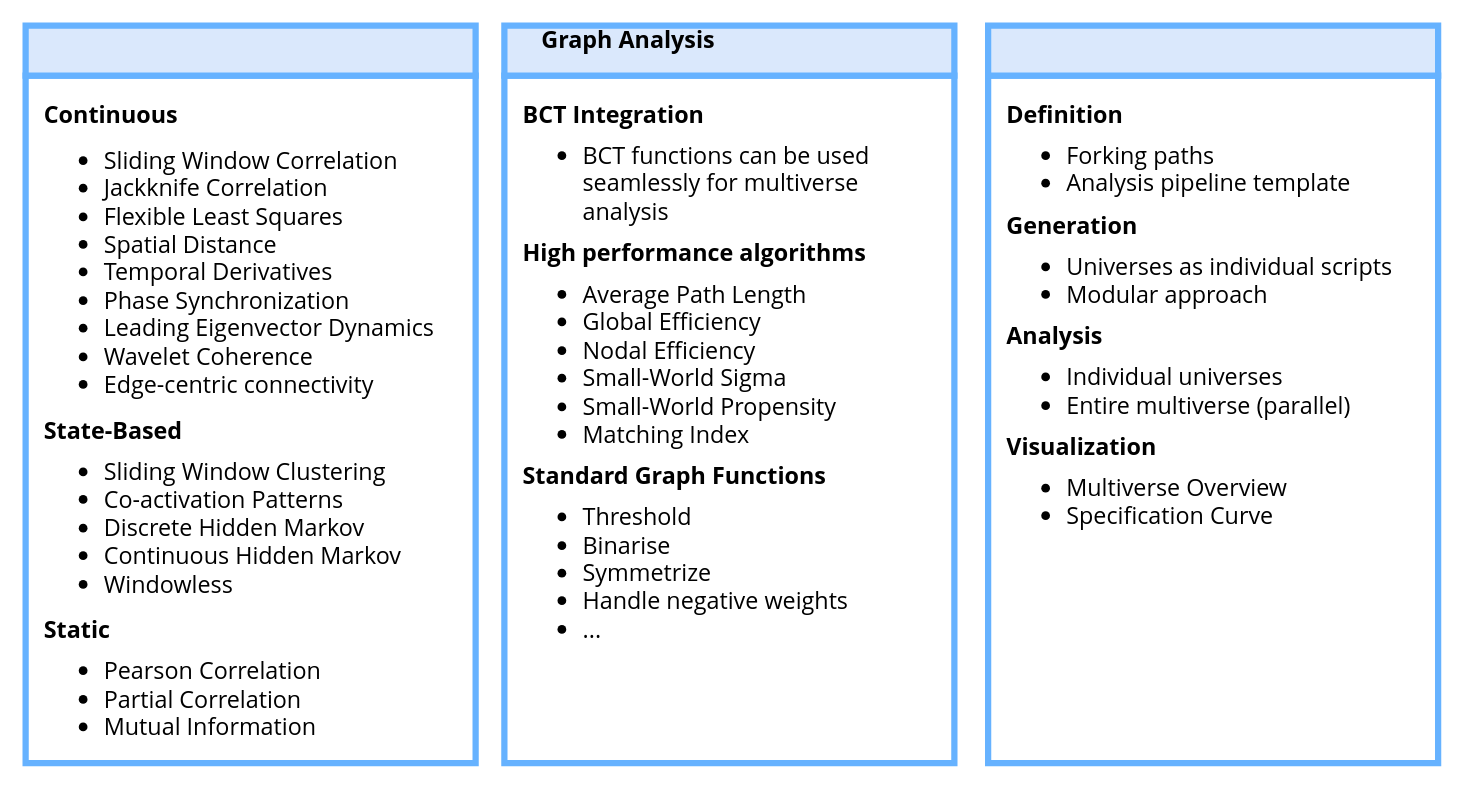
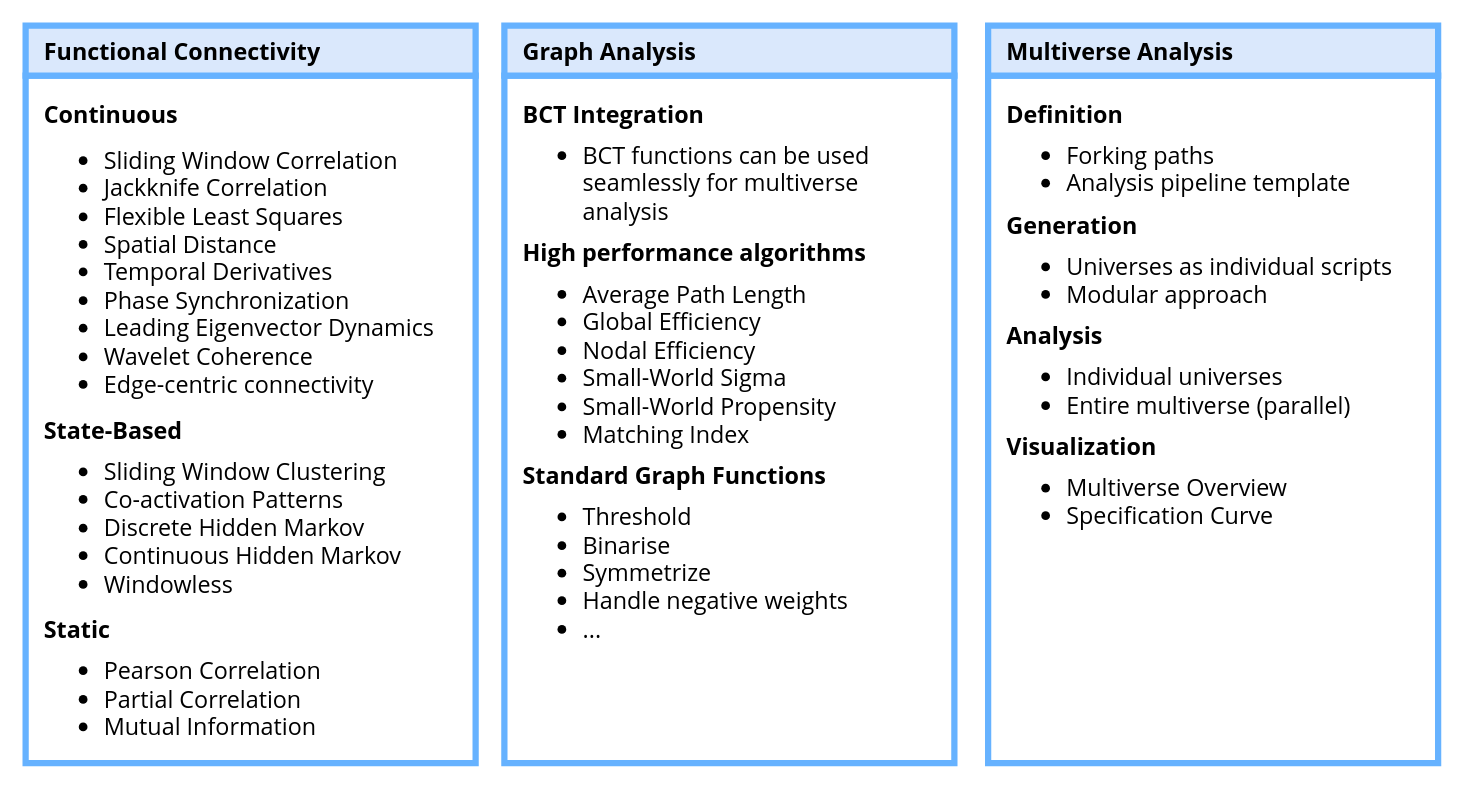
(711, 51) -> (692, 63)
none -> (213, 63)
none -> (1176, 63)
